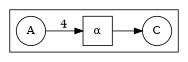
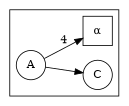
(123, 31) -> (60, 69)
